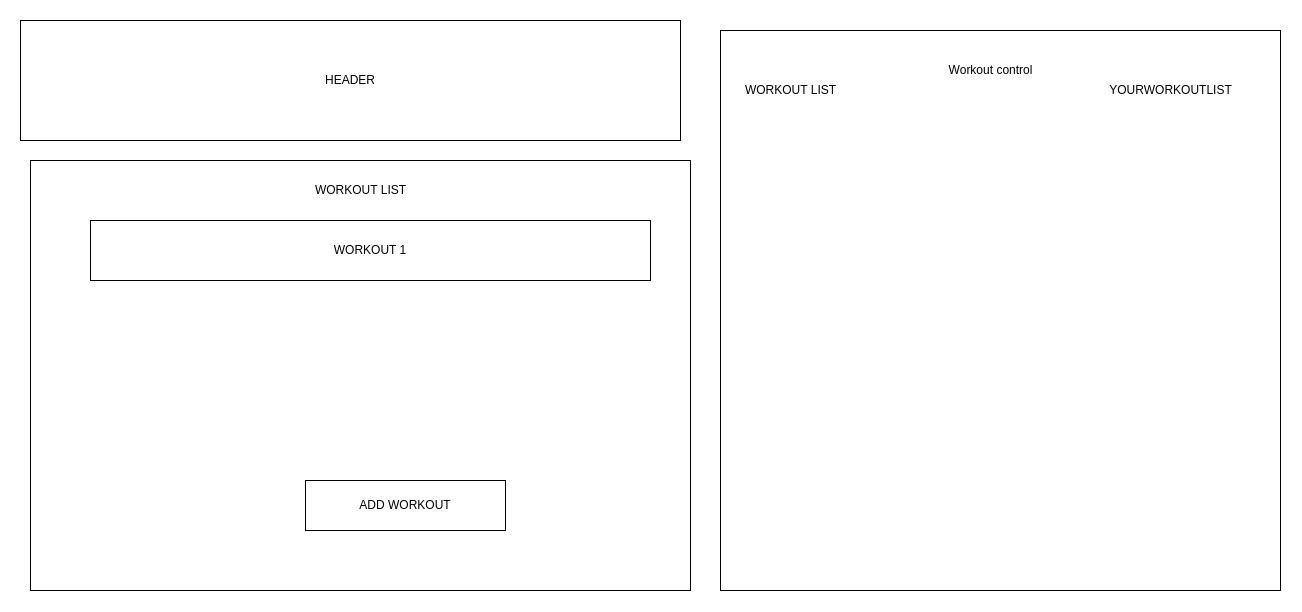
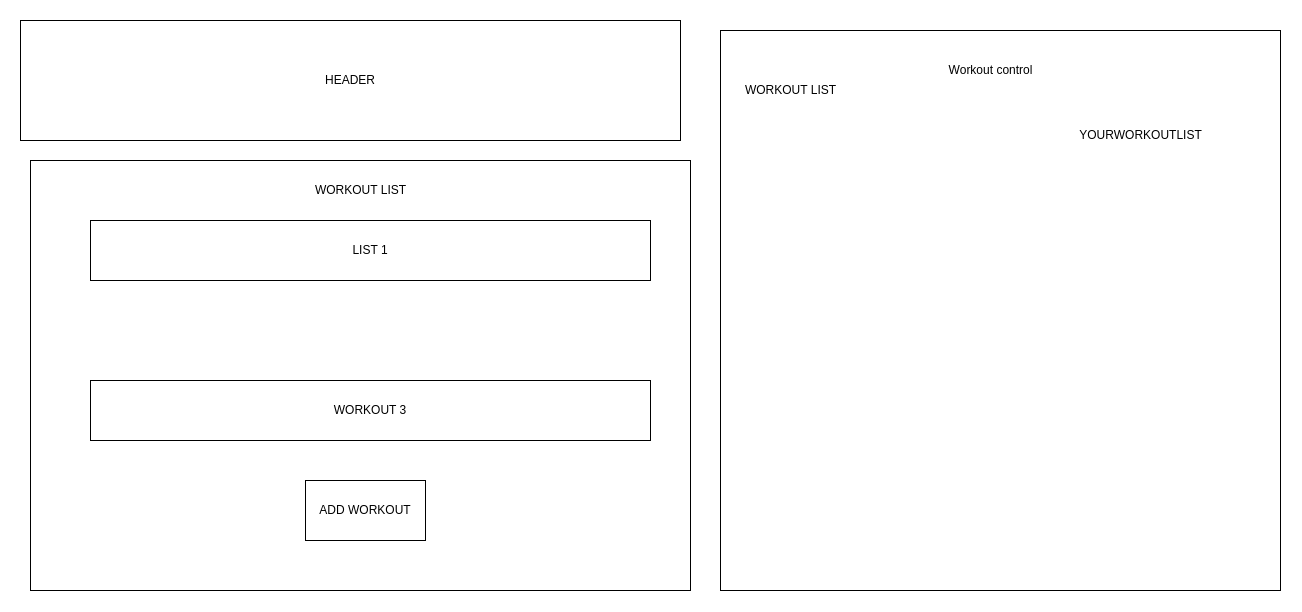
(1171, 91) -> (1141, 136)
(371, 251) -> (371, 251)
none -> (371, 411)
(406, 506) -> (366, 511)
